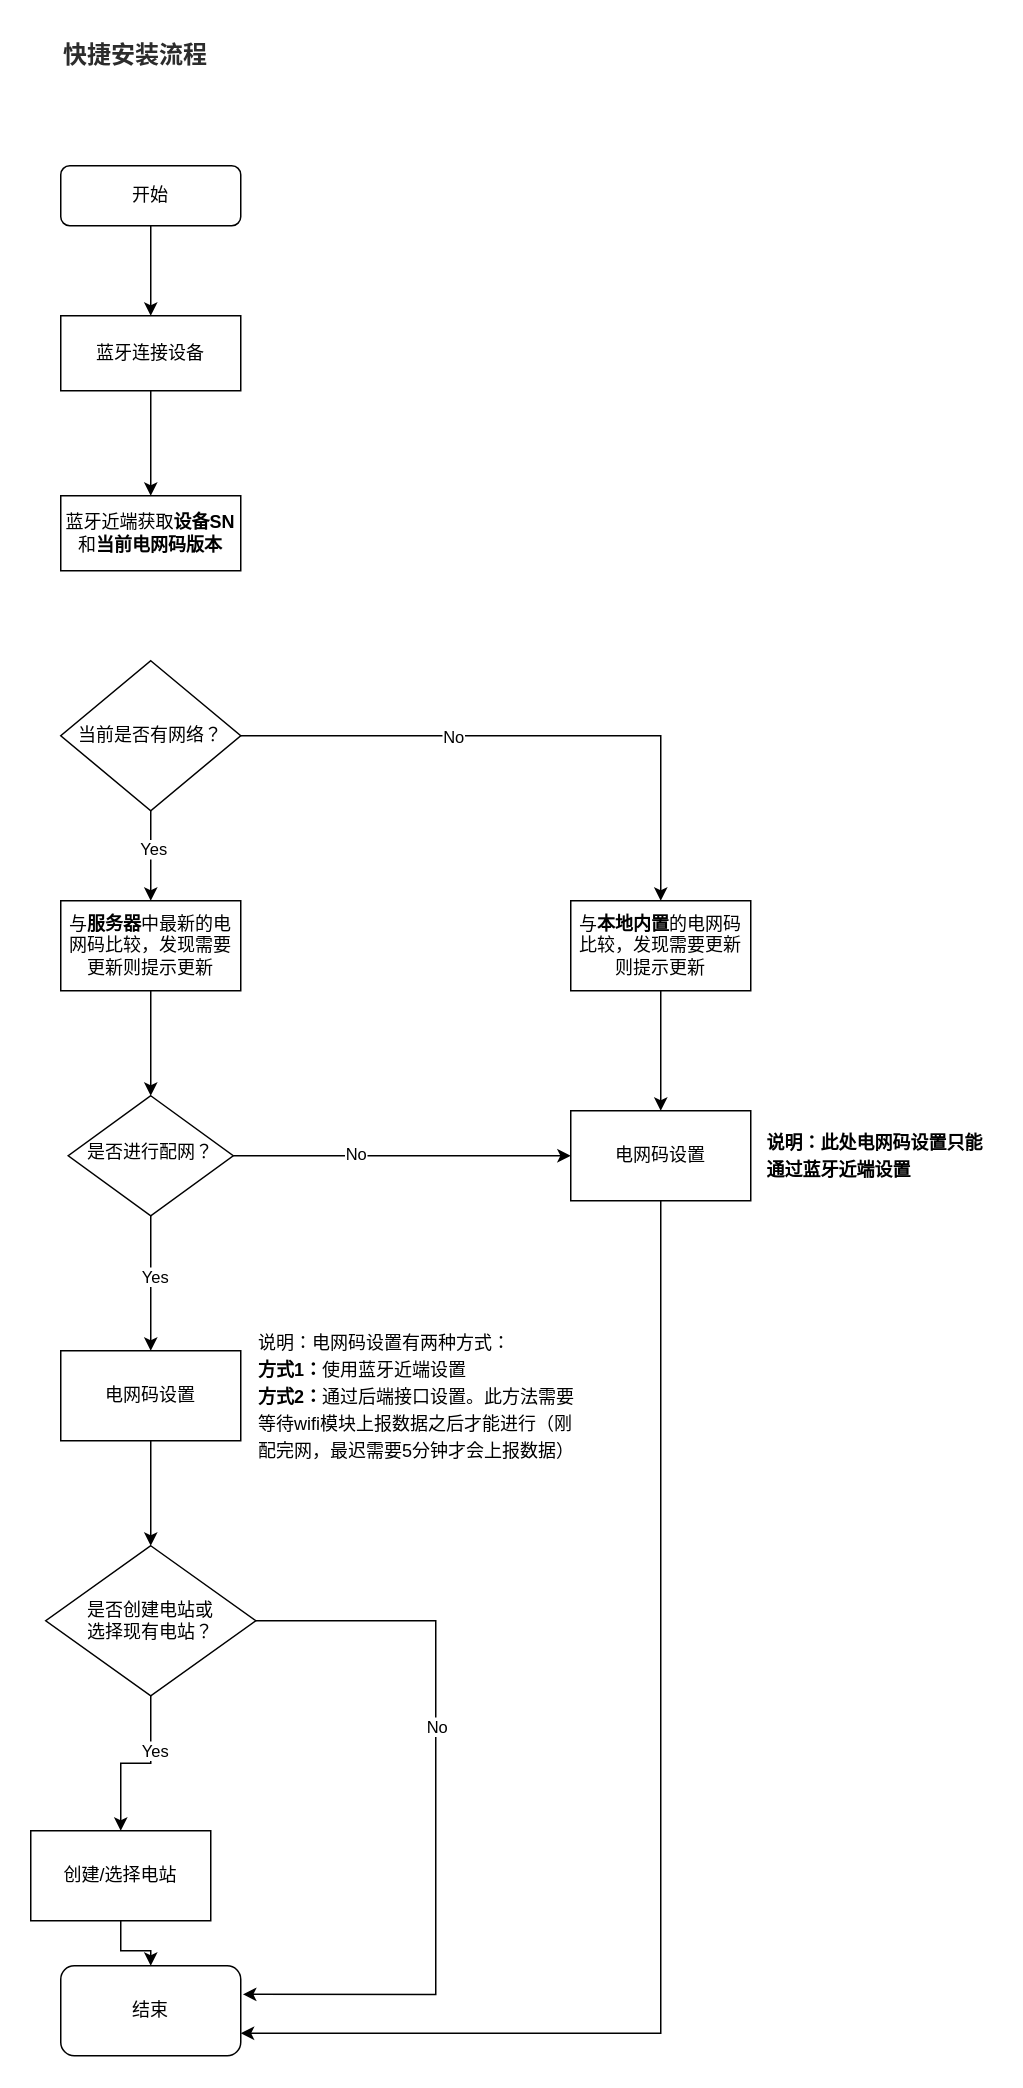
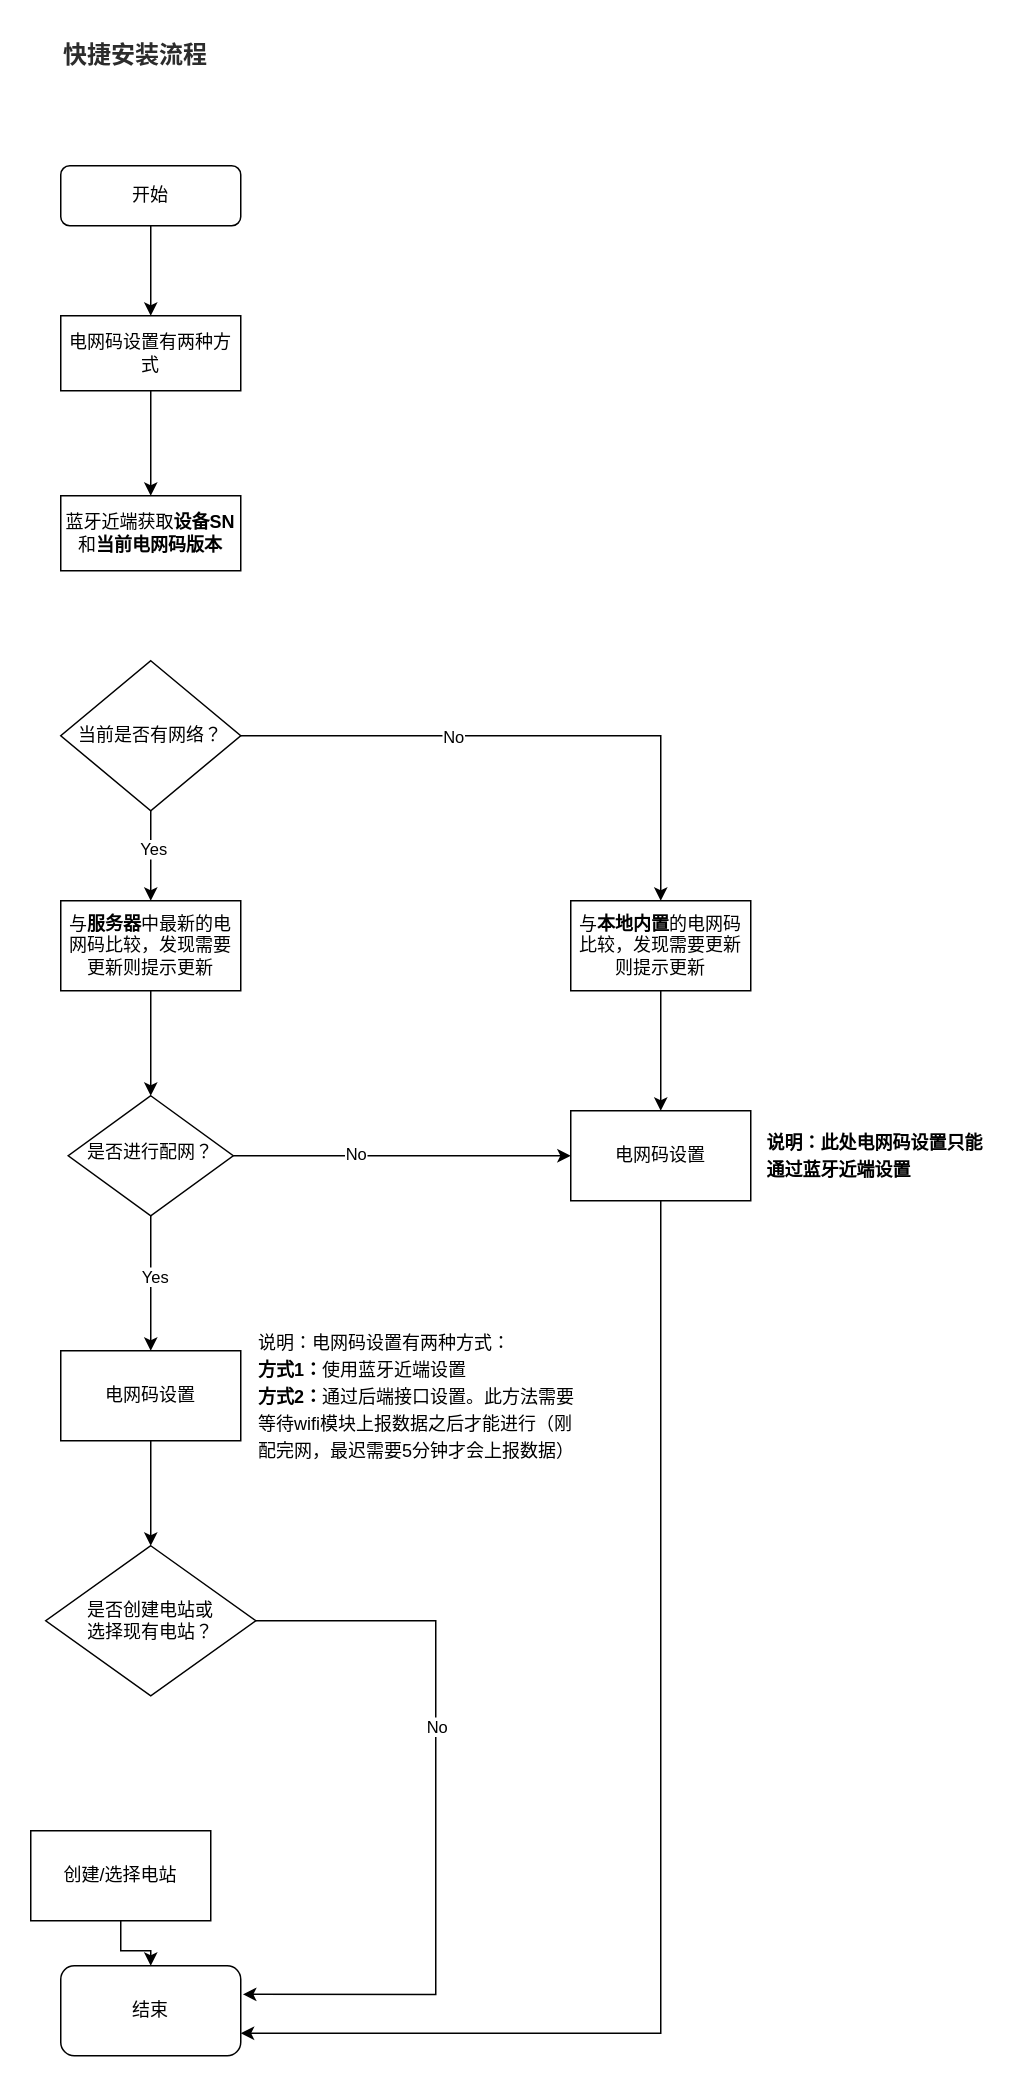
(151, 353) -> (151, 353)
(141, 1763) -> none
